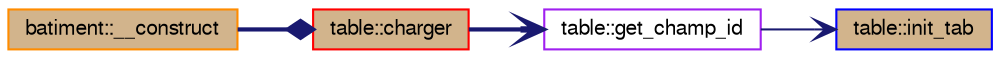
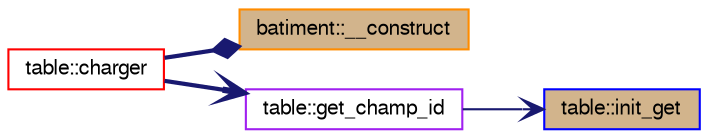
(263, 29) -> (189, 54)
(391, 29) -> (86, 69)
(914, 29) -> (622, 109)
